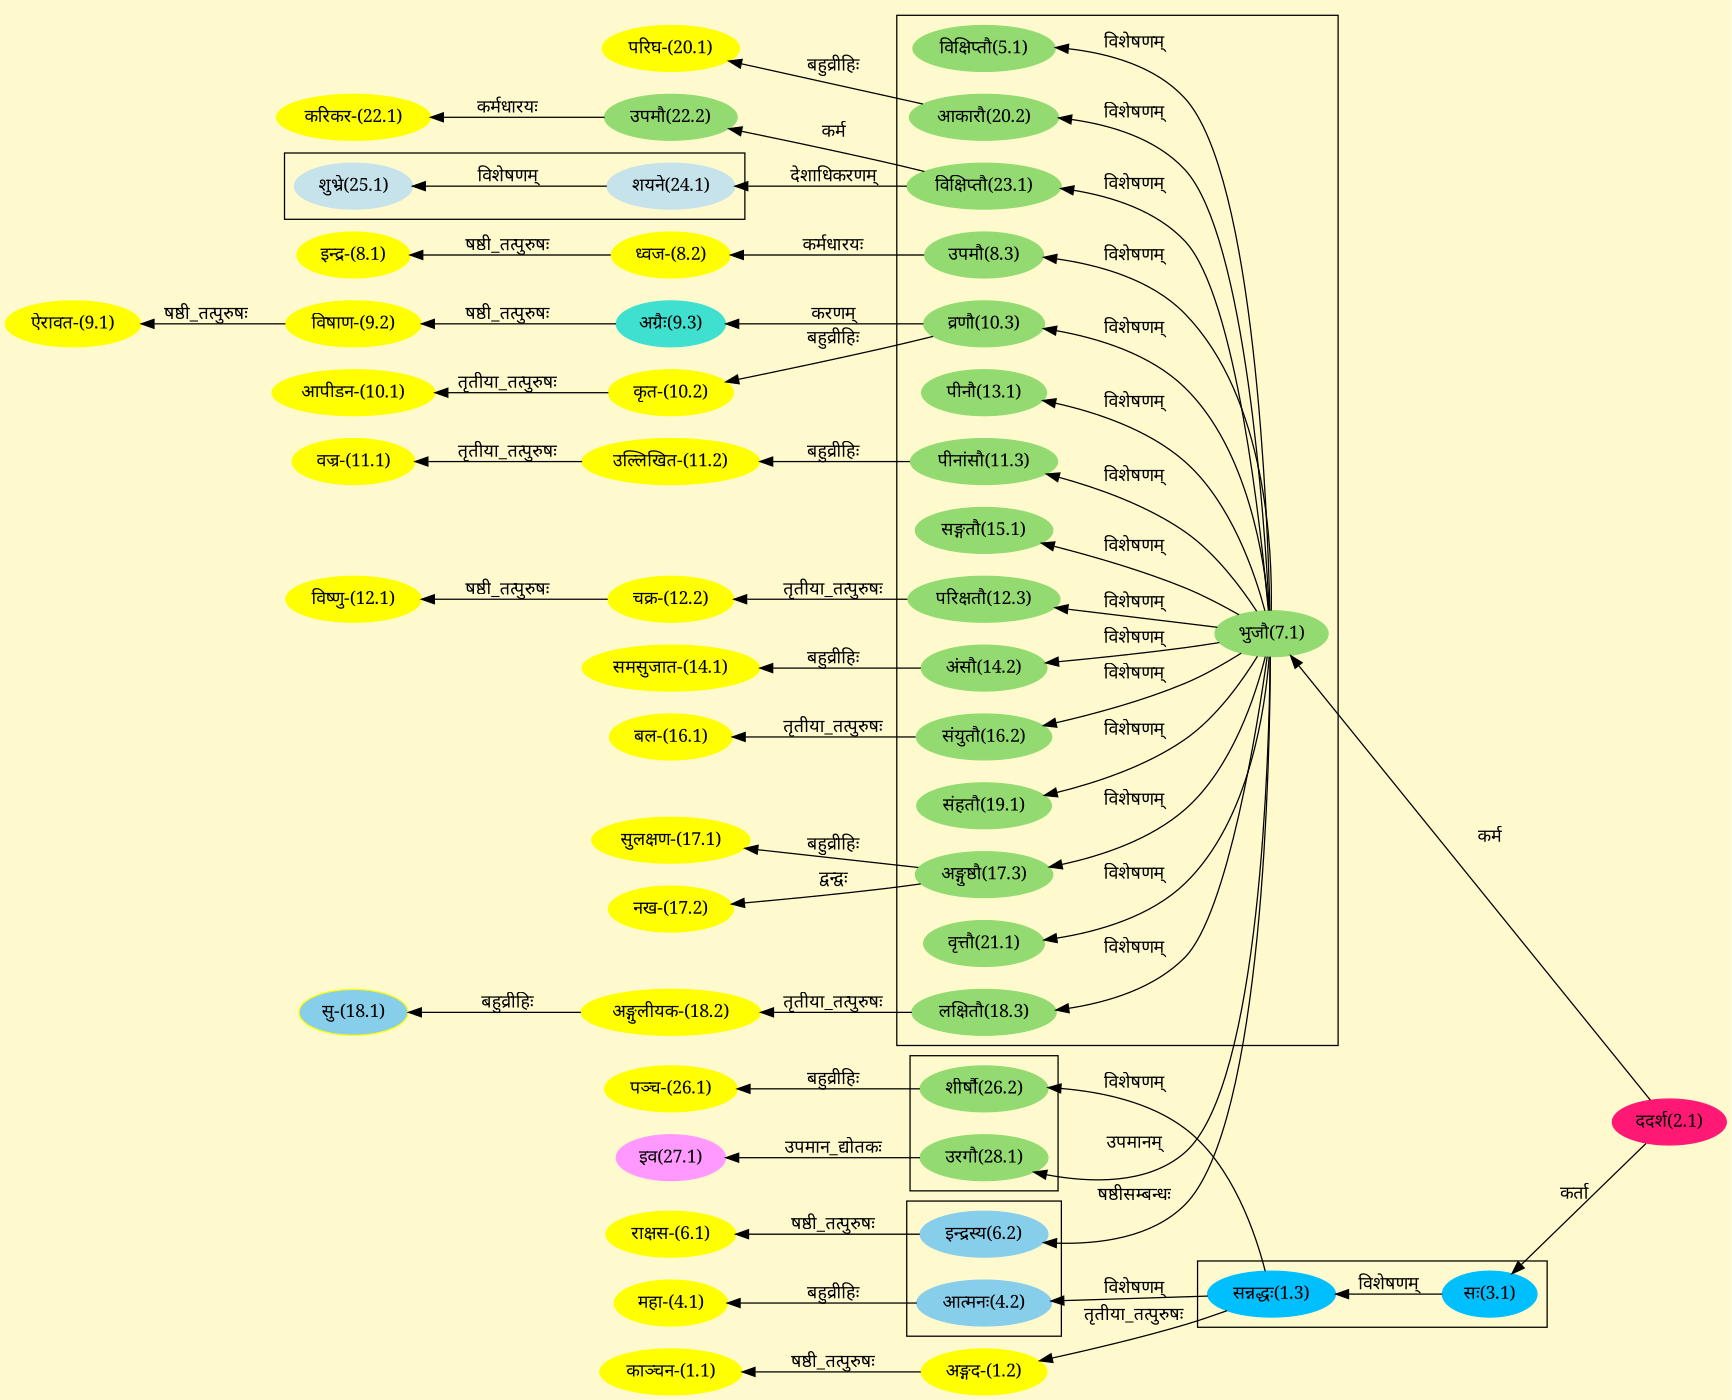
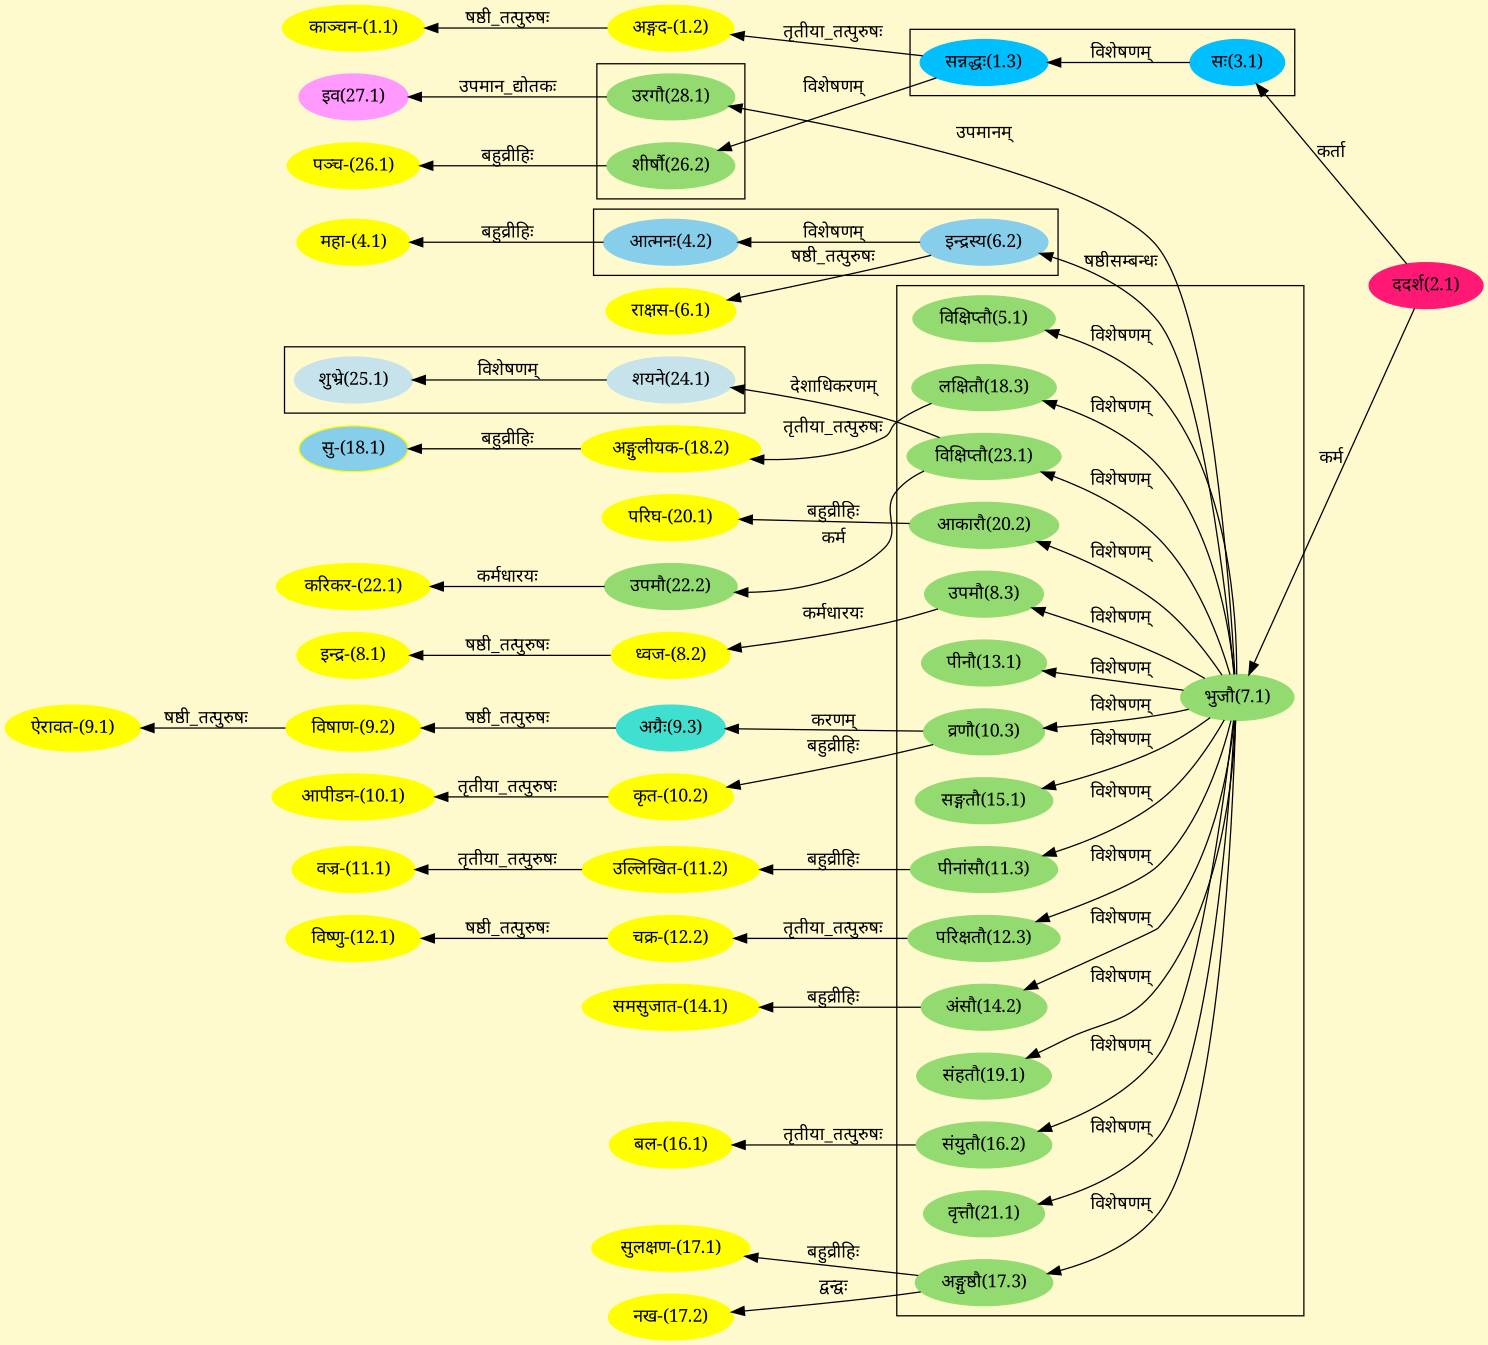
(1136, 1298) -> (836, 242)
